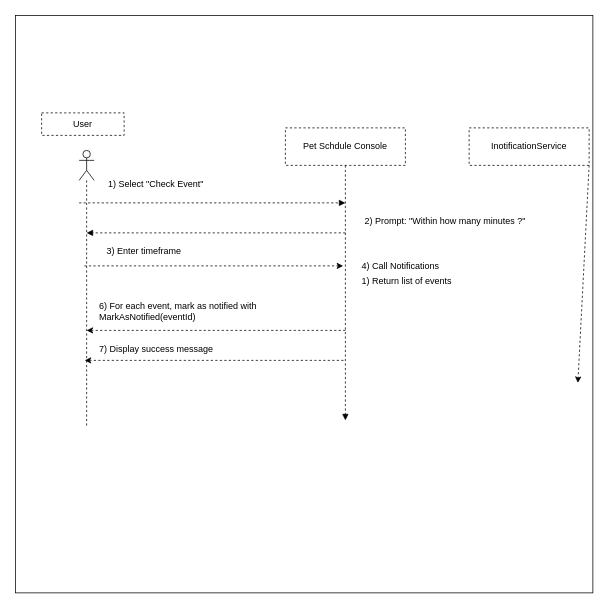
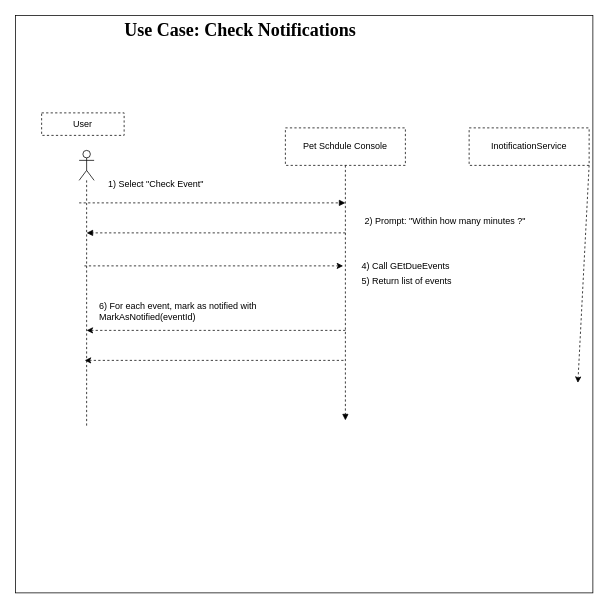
none -> (240, 30)
(203, 252) -> none
(407, 267) -> (408, 267)
(415, 282) -> (415, 282)
(214, 349) -> none
